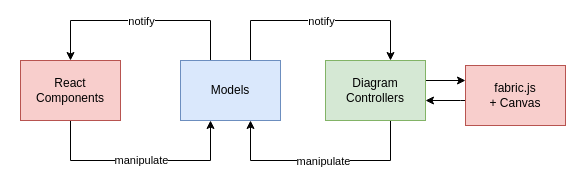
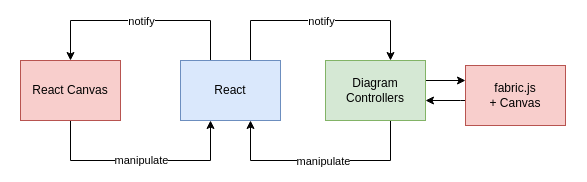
(71, 91) -> (71, 91)
(231, 91) -> (231, 91)
